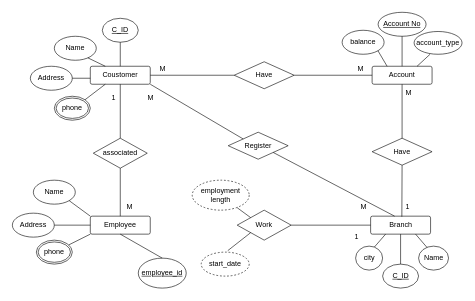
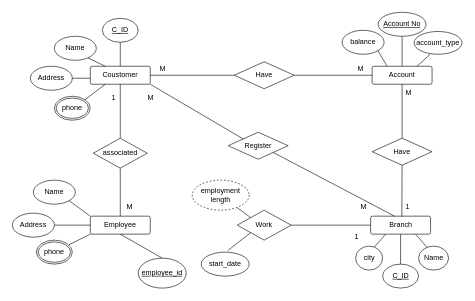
(225, 264) -> (225, 264)
